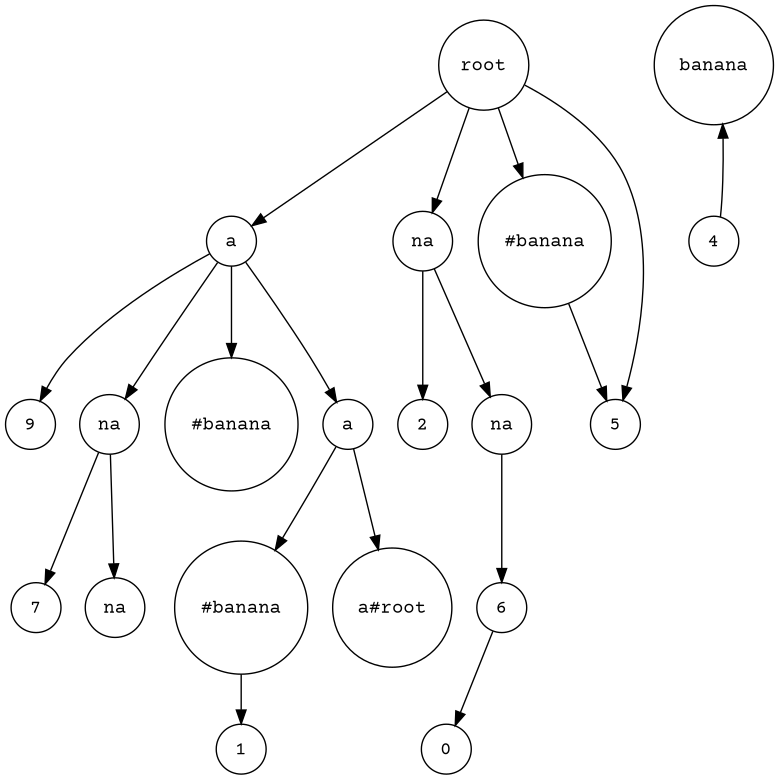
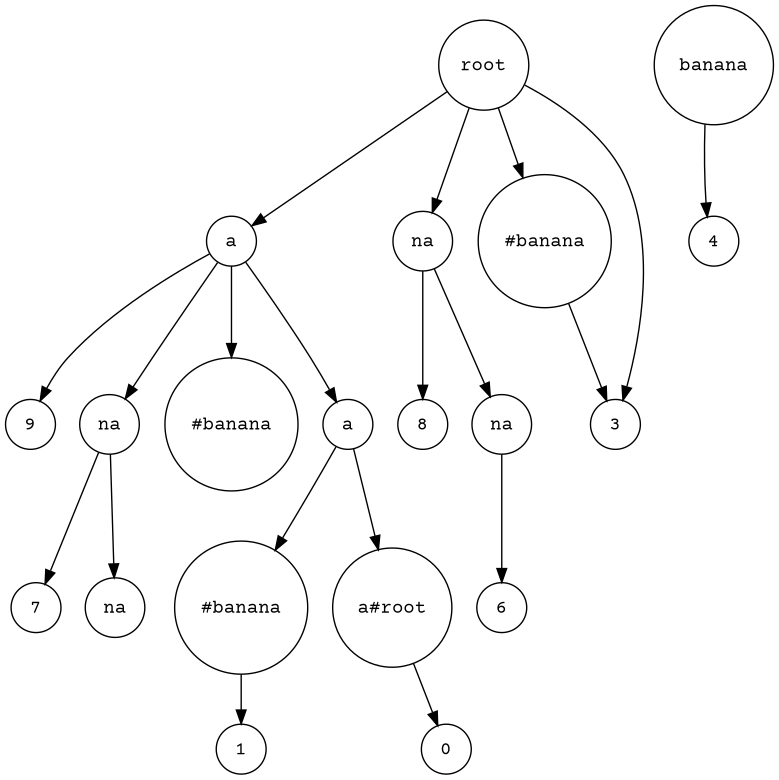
(723, 178) -> (705, 164)
(423, 424) -> (423, 424)
(615, 424) -> (615, 424)
(477, 672) -> (423, 688)
